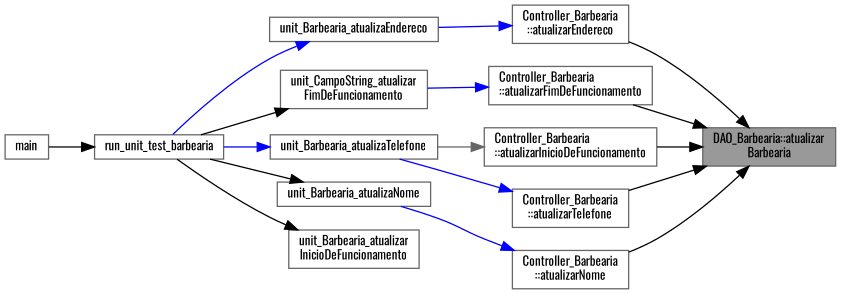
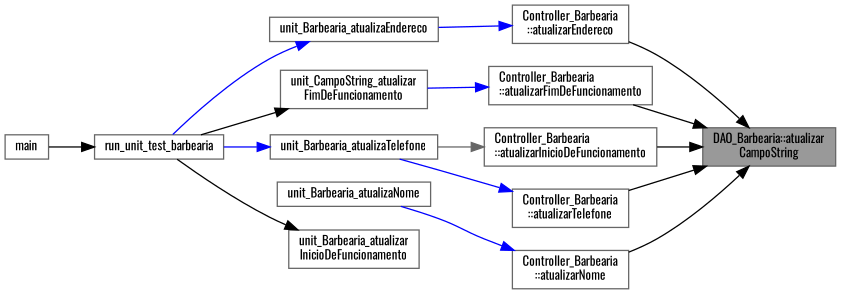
(769, 147) -> (769, 147)
(250, 169) -> none
